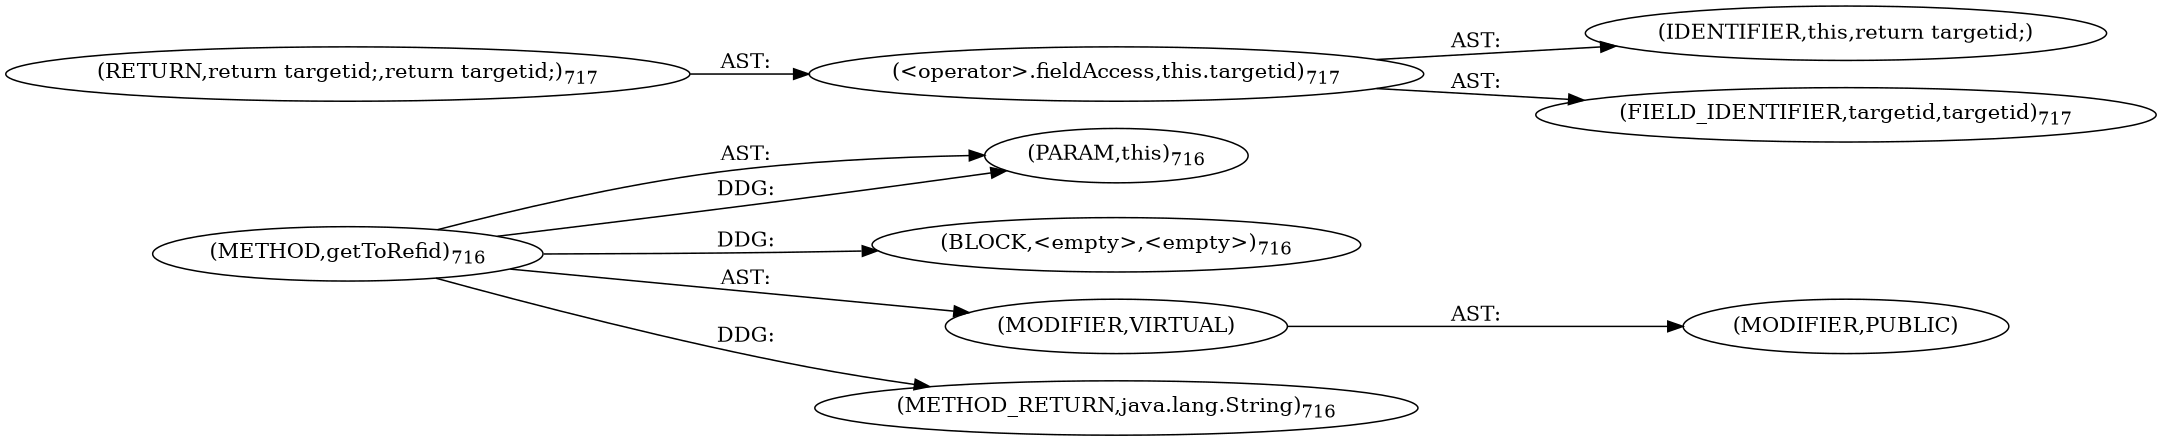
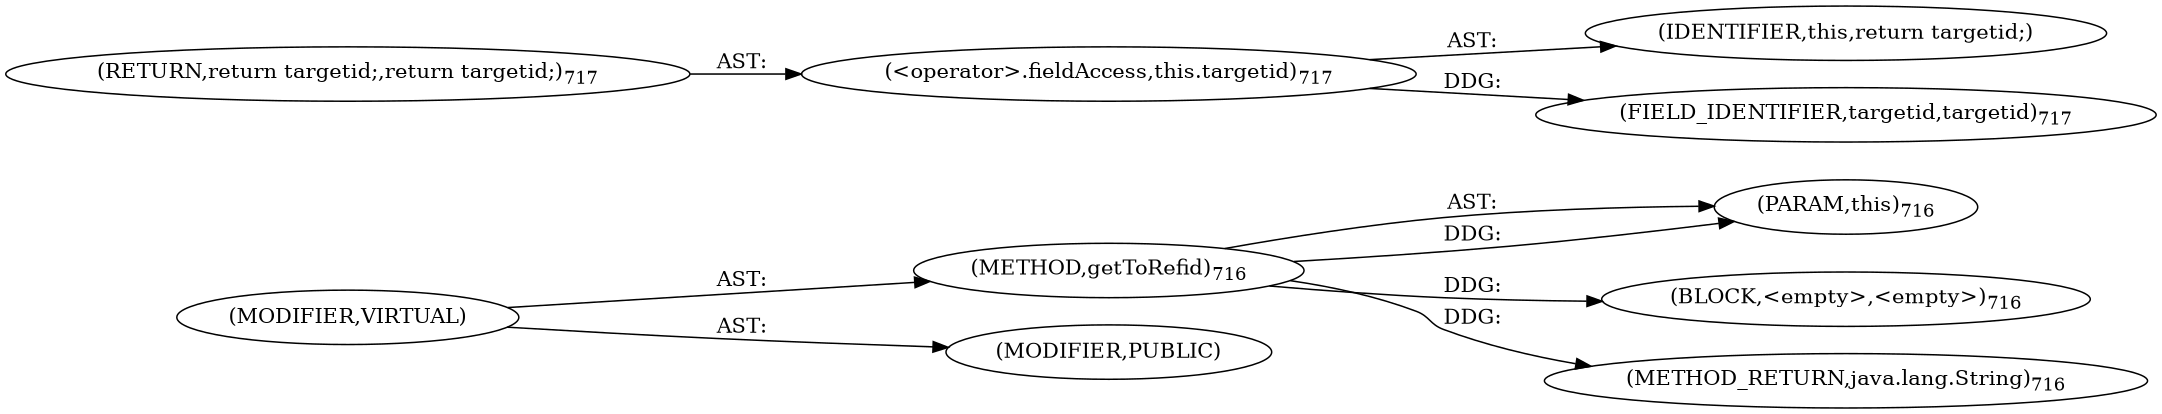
(1480, 82) -> (1476, 82)
(732, 290) -> (711, 295)
